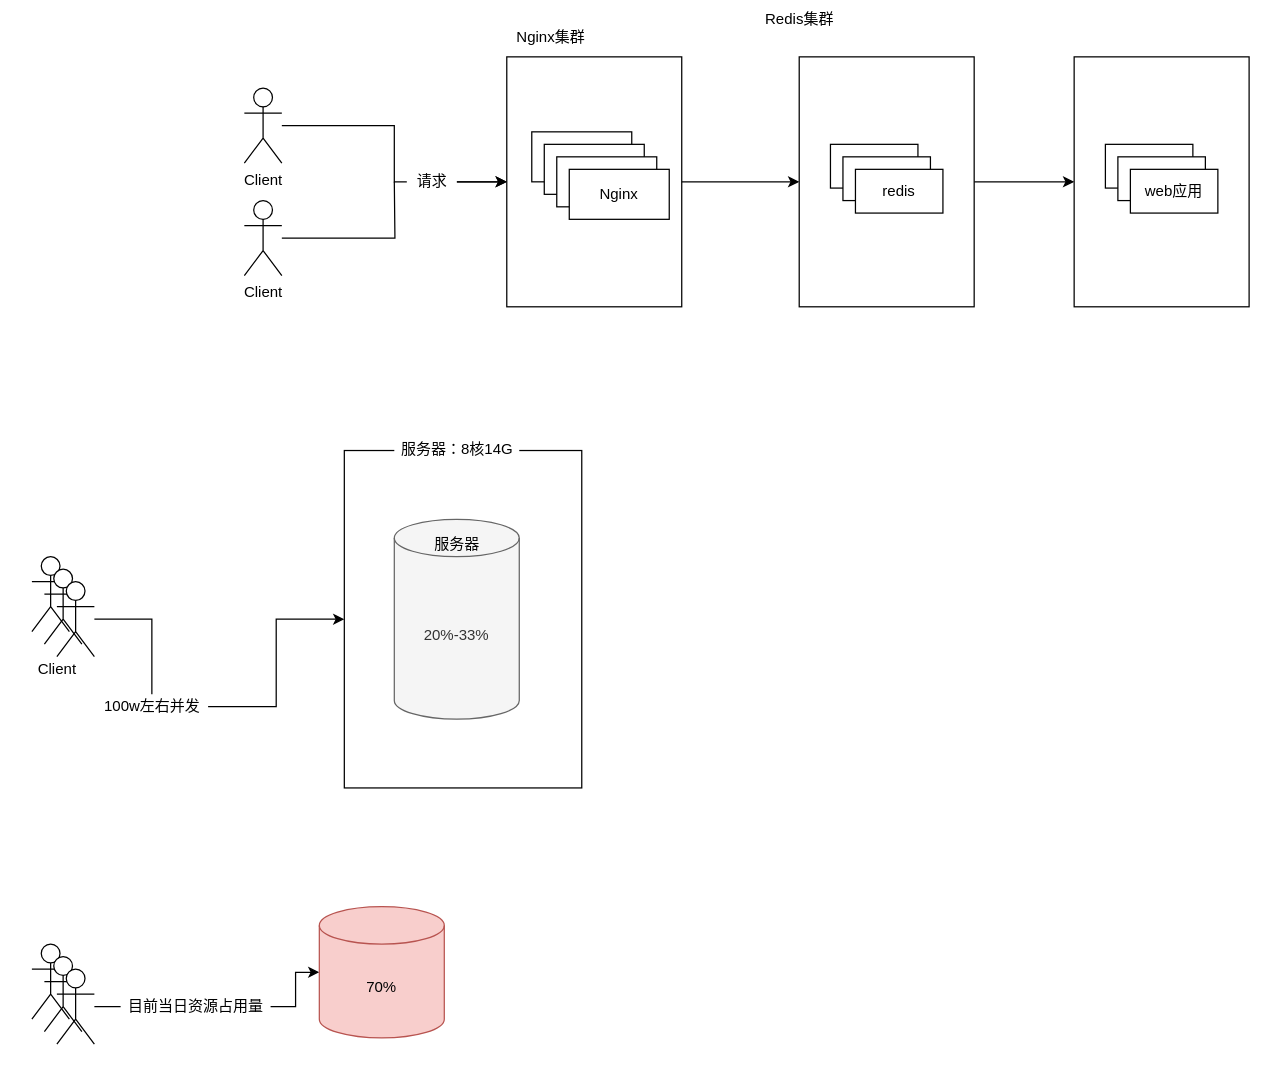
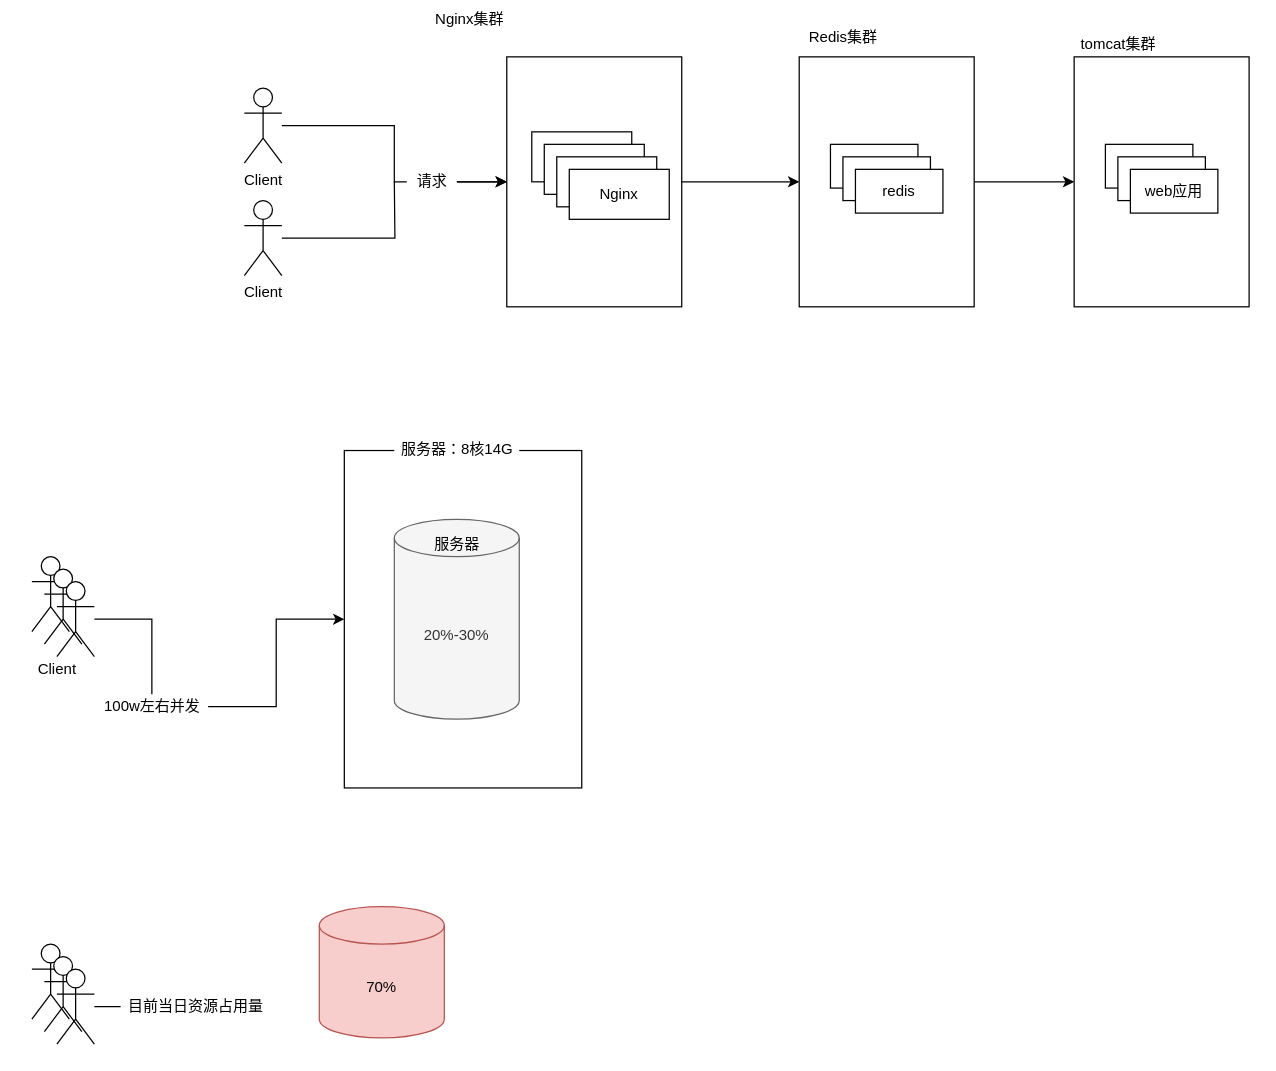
(799, 19) -> (843, 38)
(551, 38) -> (469, 19)
none -> (1118, 44)
(457, 636) -> (457, 636)
(296, 995) -> none
